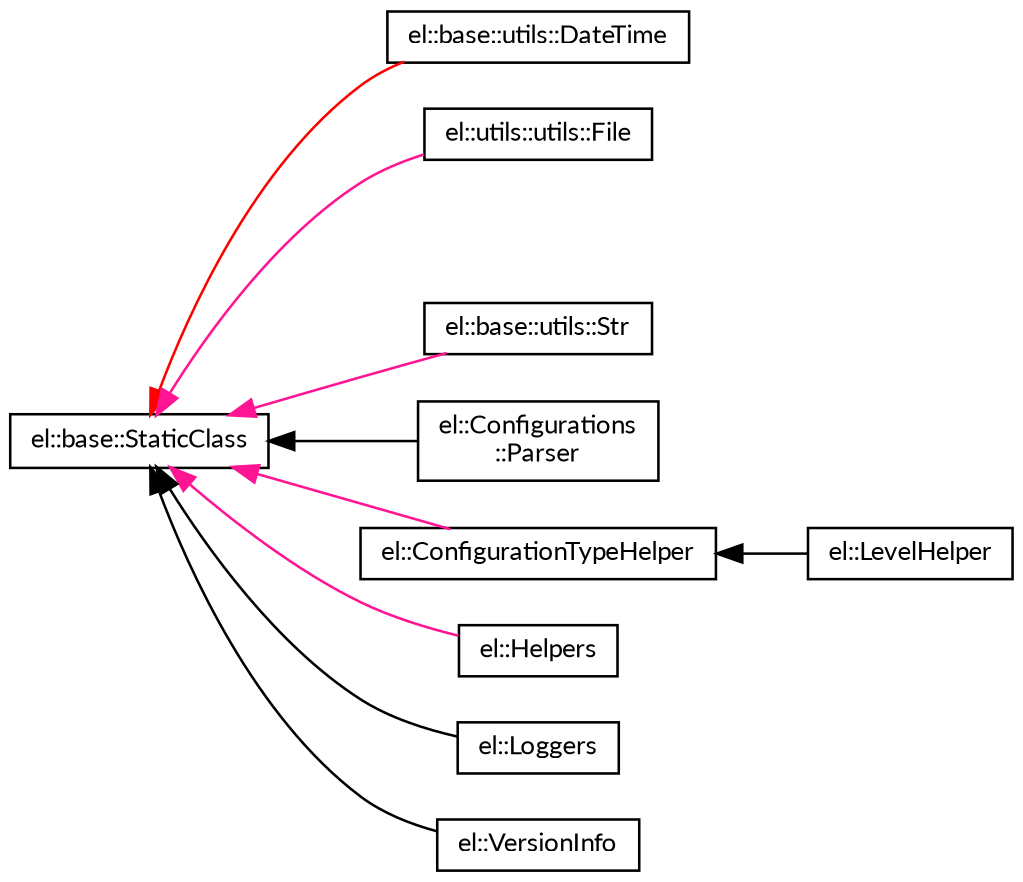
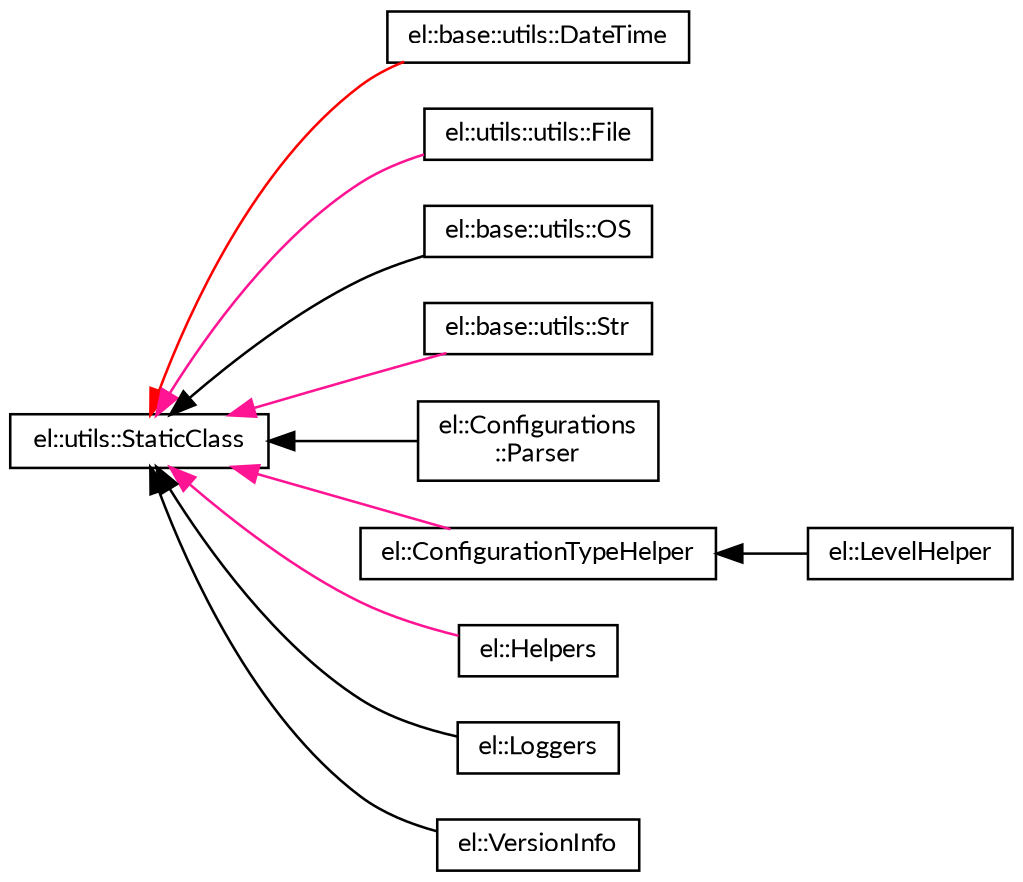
none -> (538, 231)
(139, 441) -> (139, 441)
